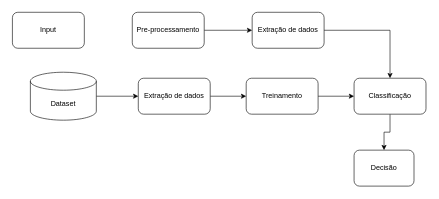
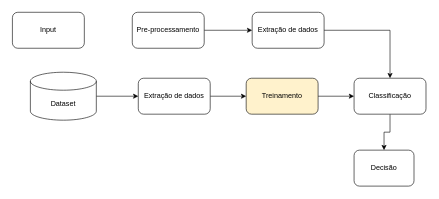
(282, 96) -> (282, 96)
